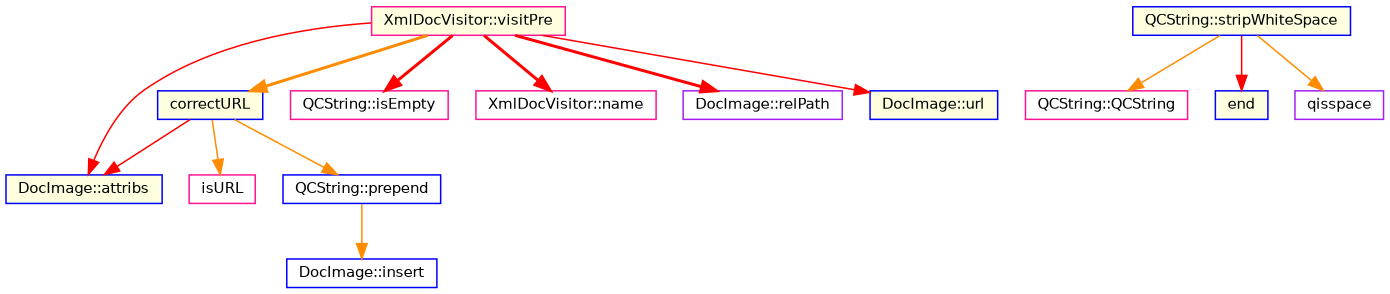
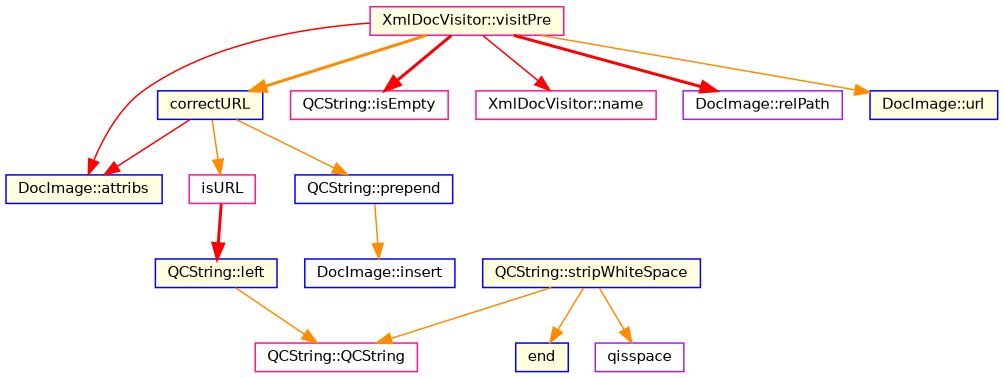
(1242, 55) -> (571, 309)
(511, 58) -> (510, 58)
(698, 63) -> (698, 63)
none -> (216, 273)
